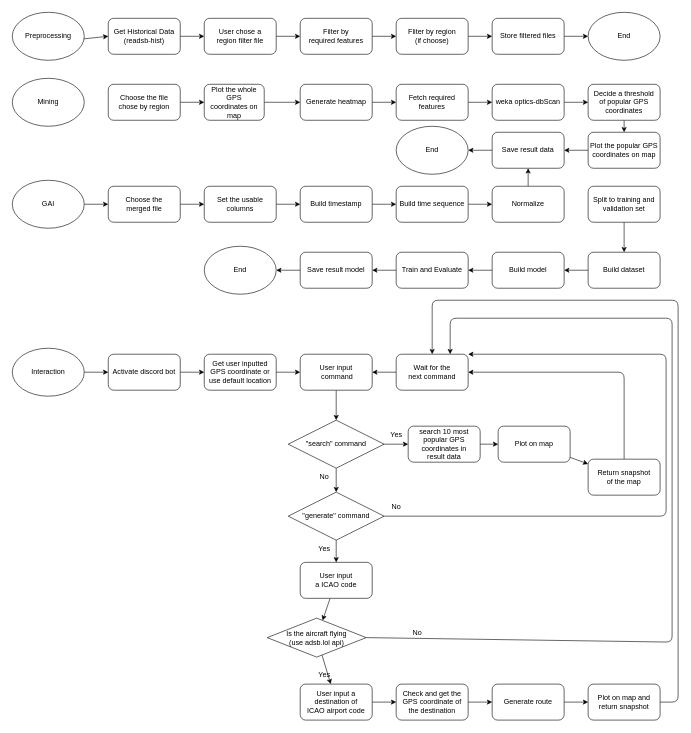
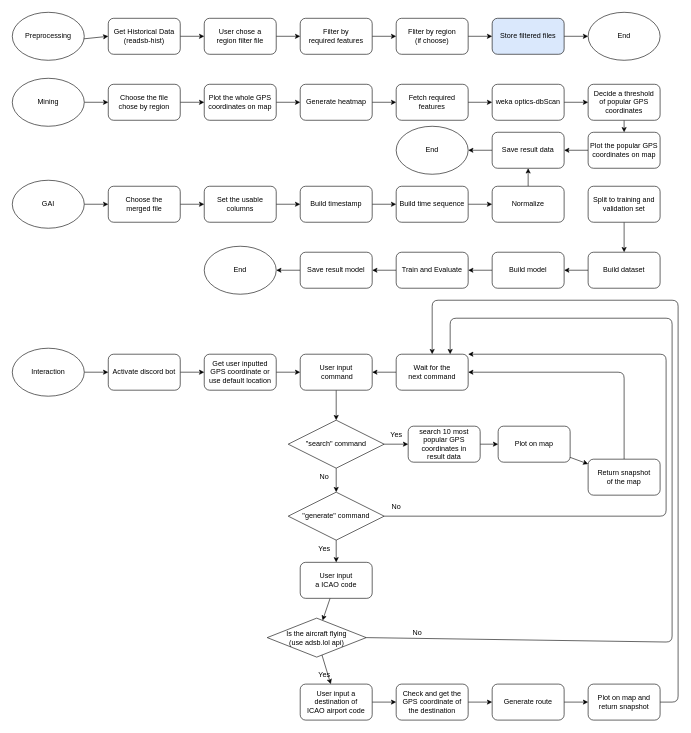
(528, 36) -> (528, 36)
none -> (102, 102)
(234, 102) -> (240, 102)
